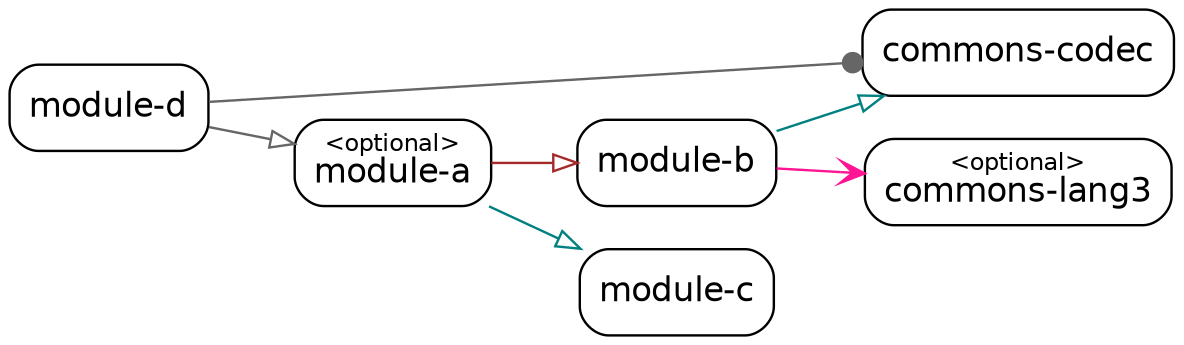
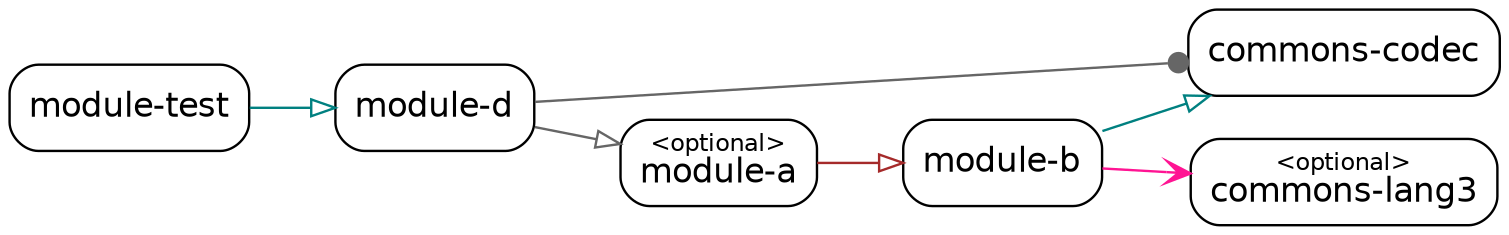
none -> (129, 108)
(677, 292) -> none
